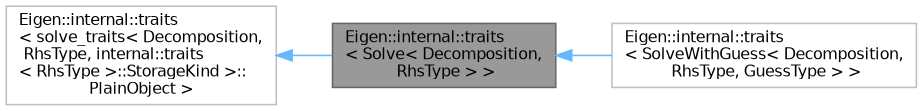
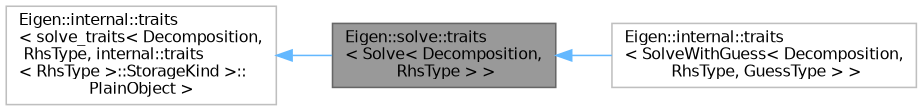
(444, 55) -> (444, 55)
